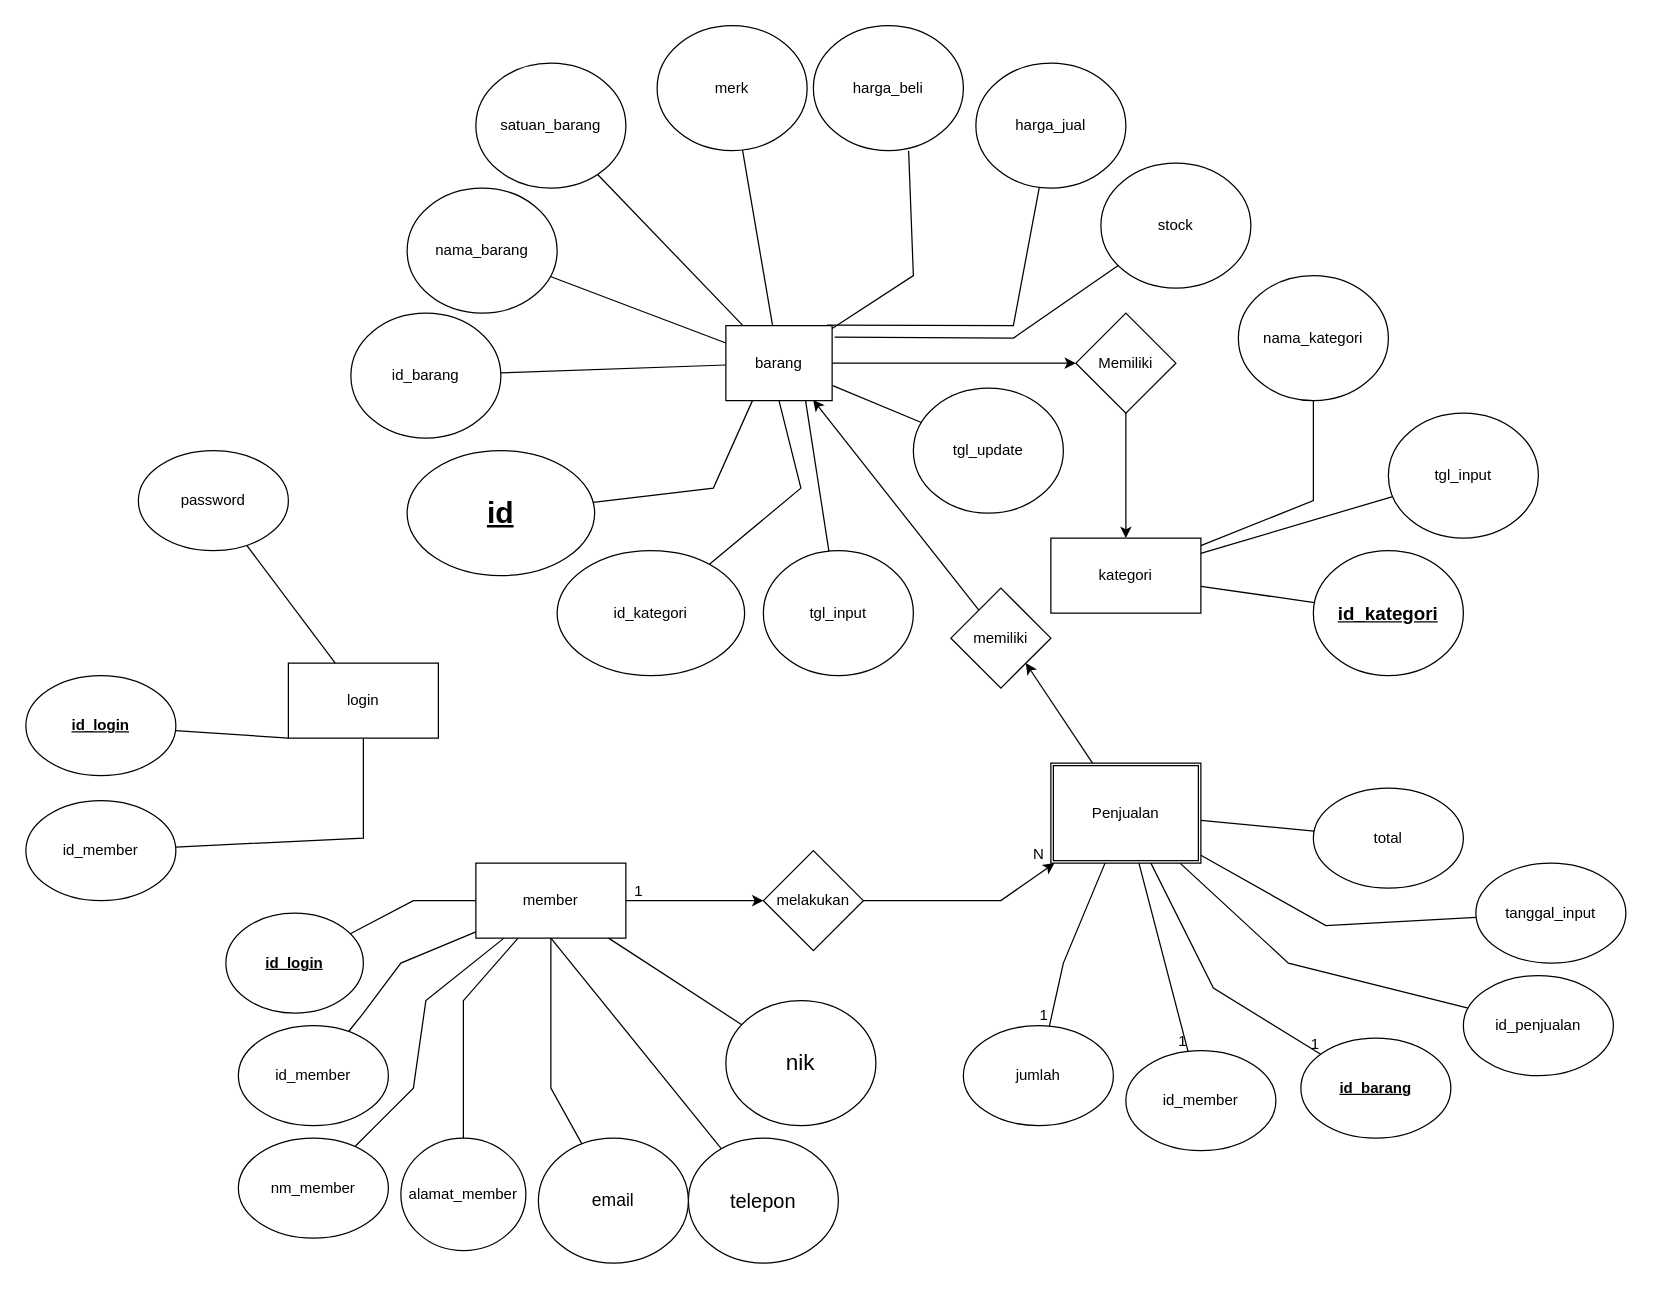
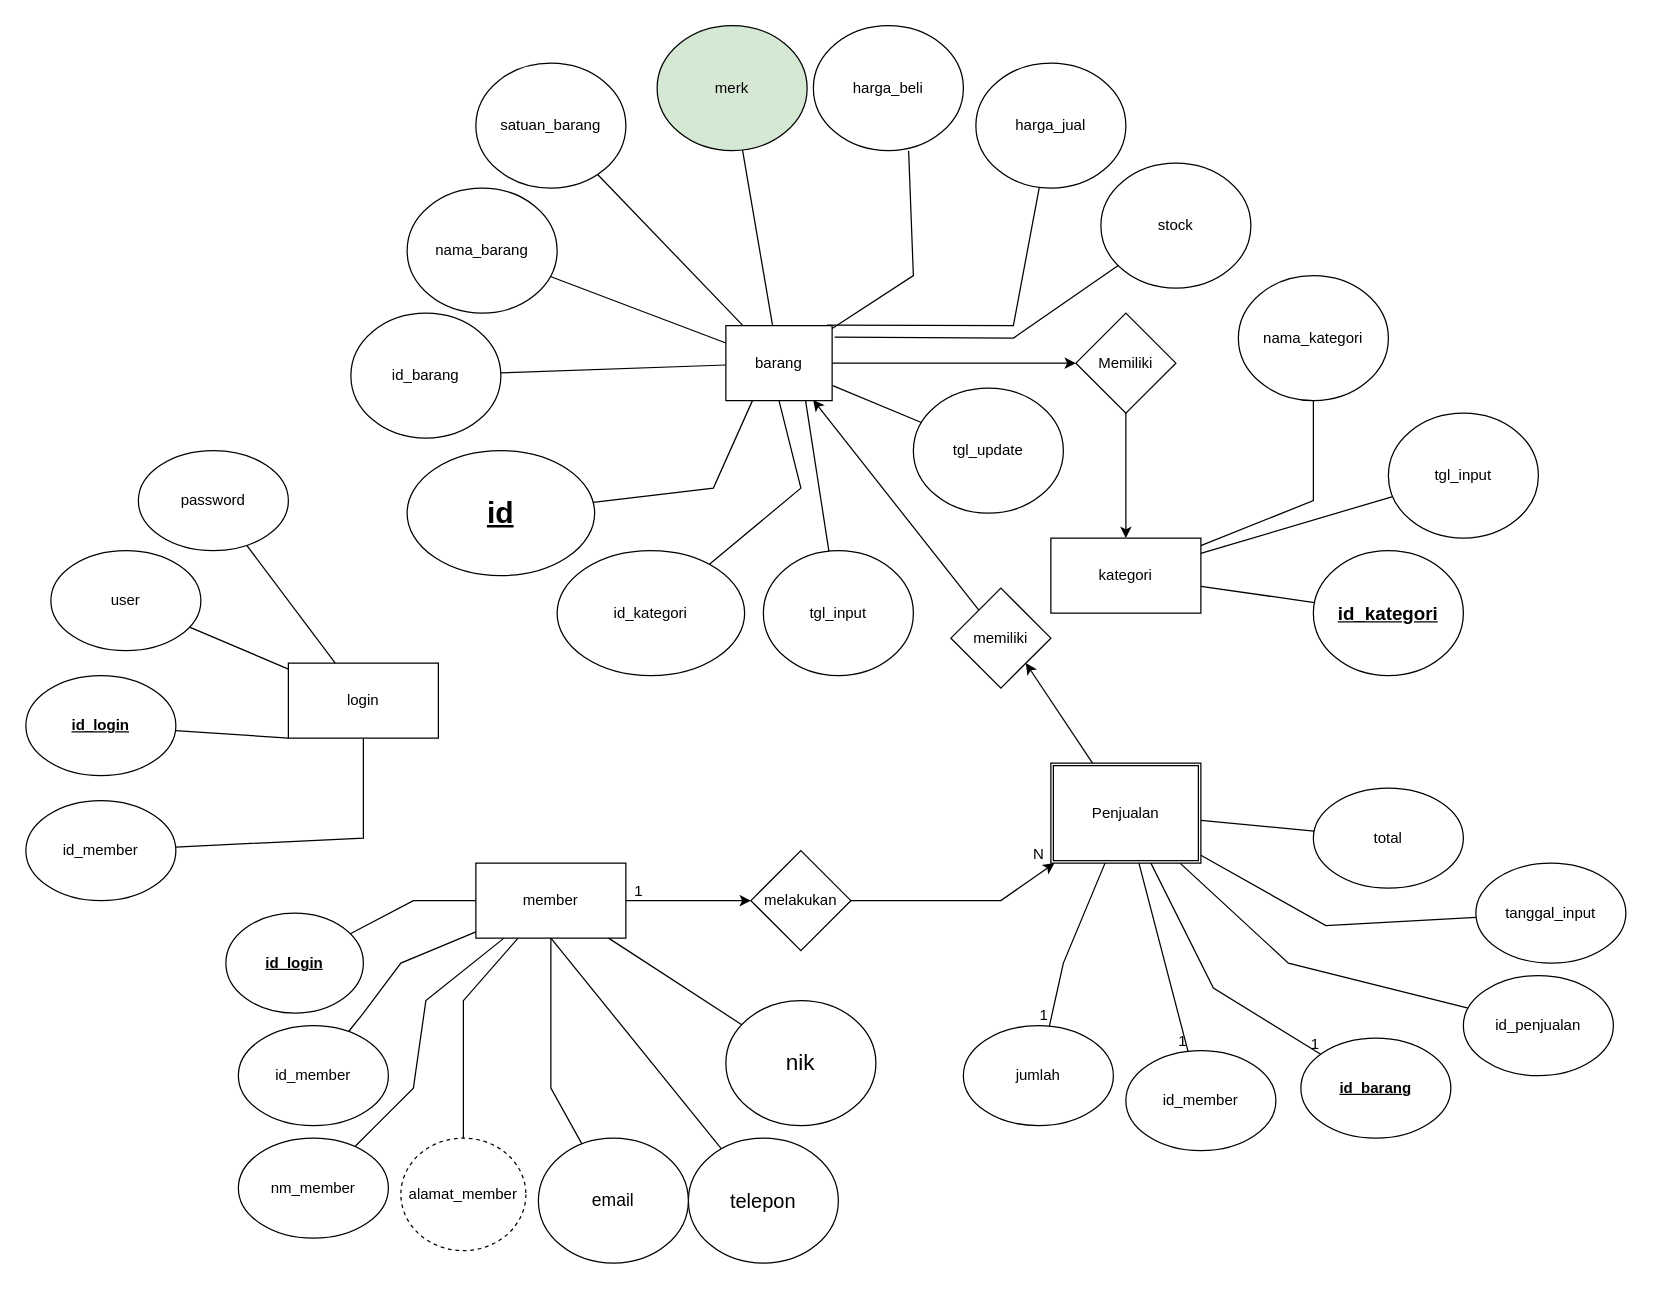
(732, 88) -> (732, 88)
none -> (126, 601)
none -> (238, 648)
(813, 901) -> (801, 901)
(463, 1194) -> (463, 1194)
